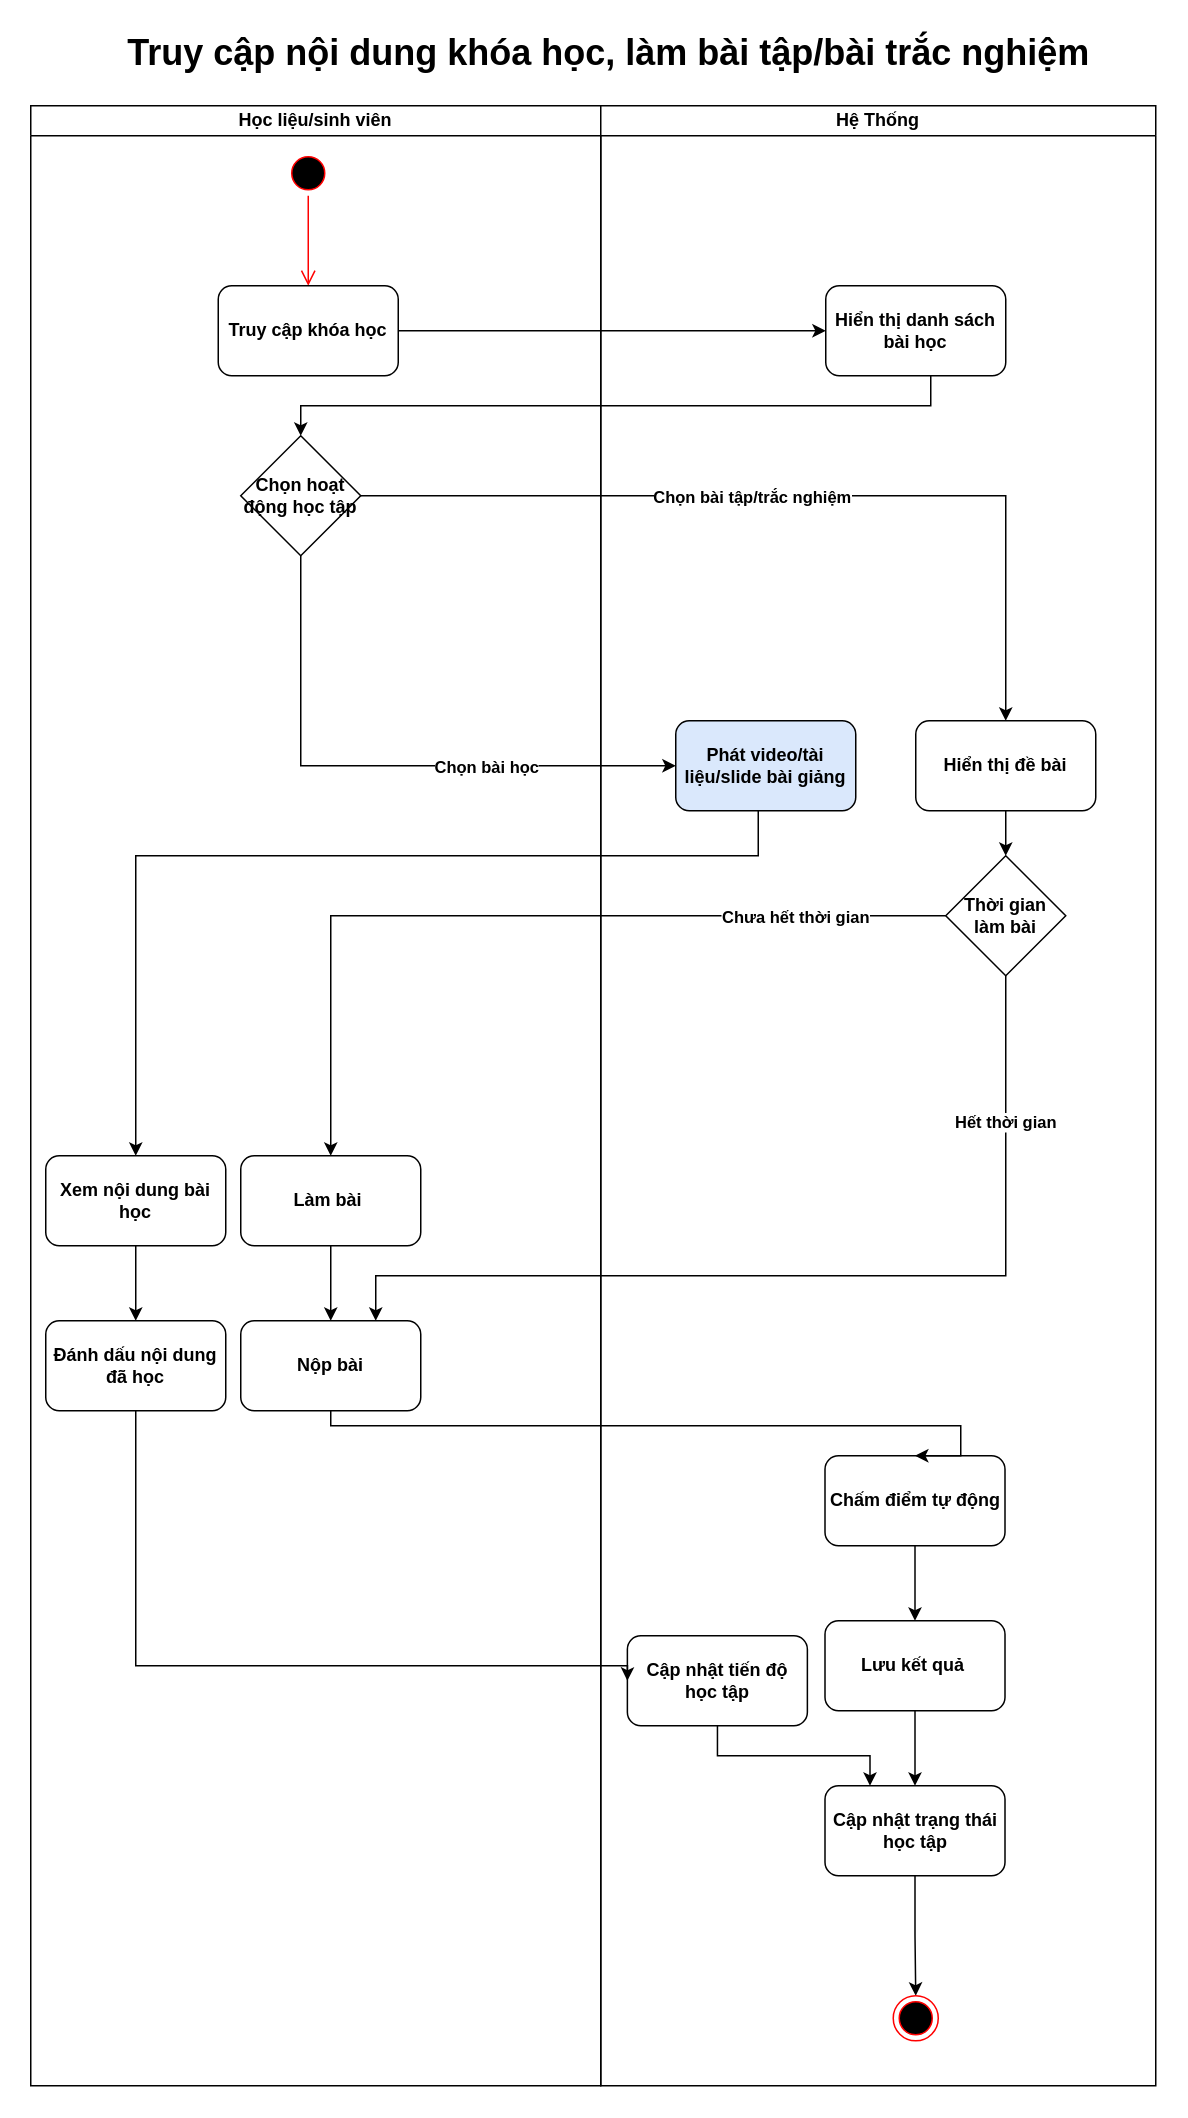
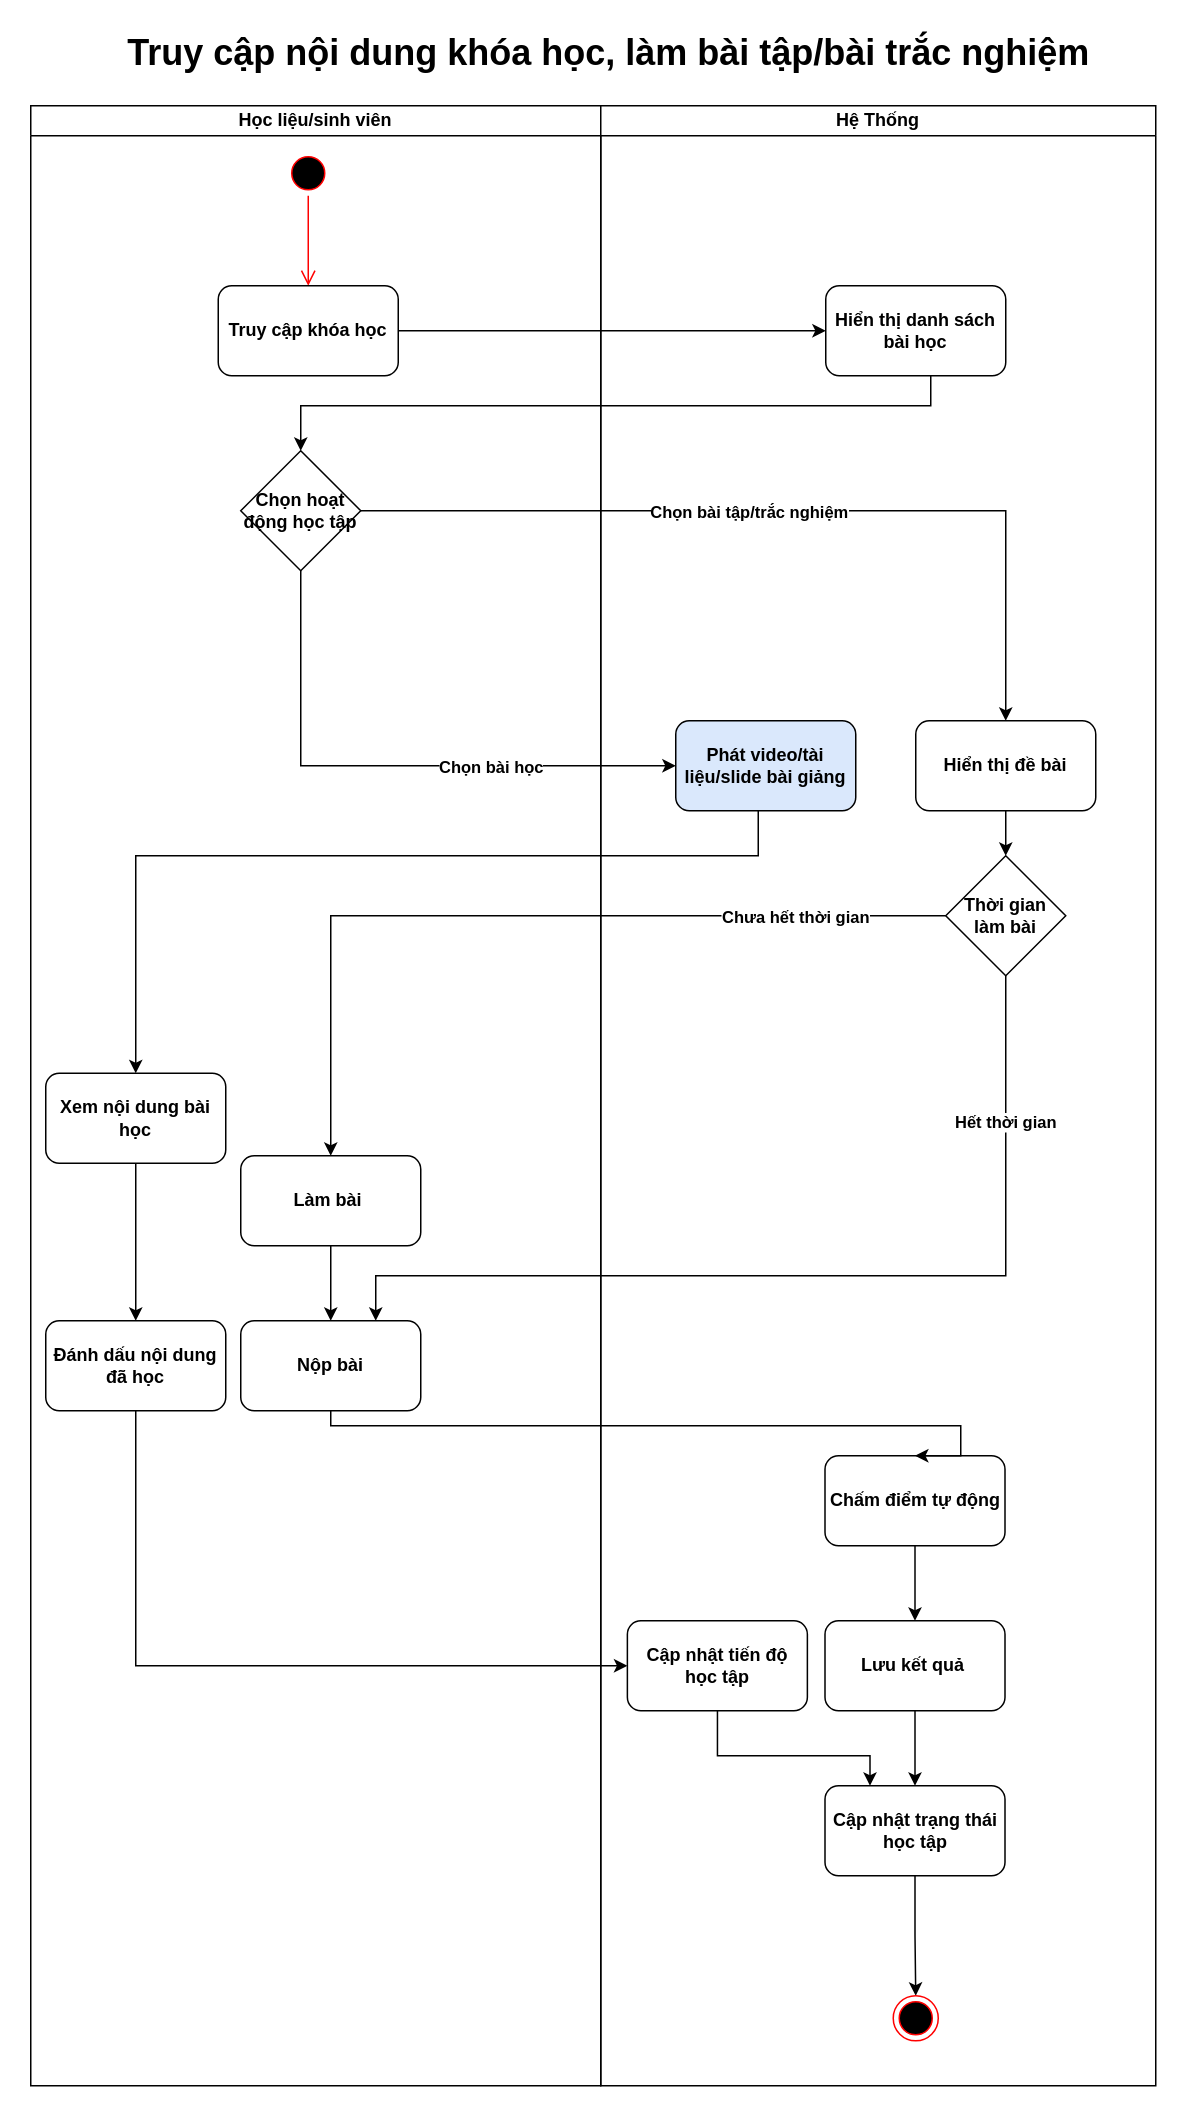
(301, 496) -> (301, 511)
(136, 1201) -> (136, 1118)
(717, 1681) -> (717, 1666)
